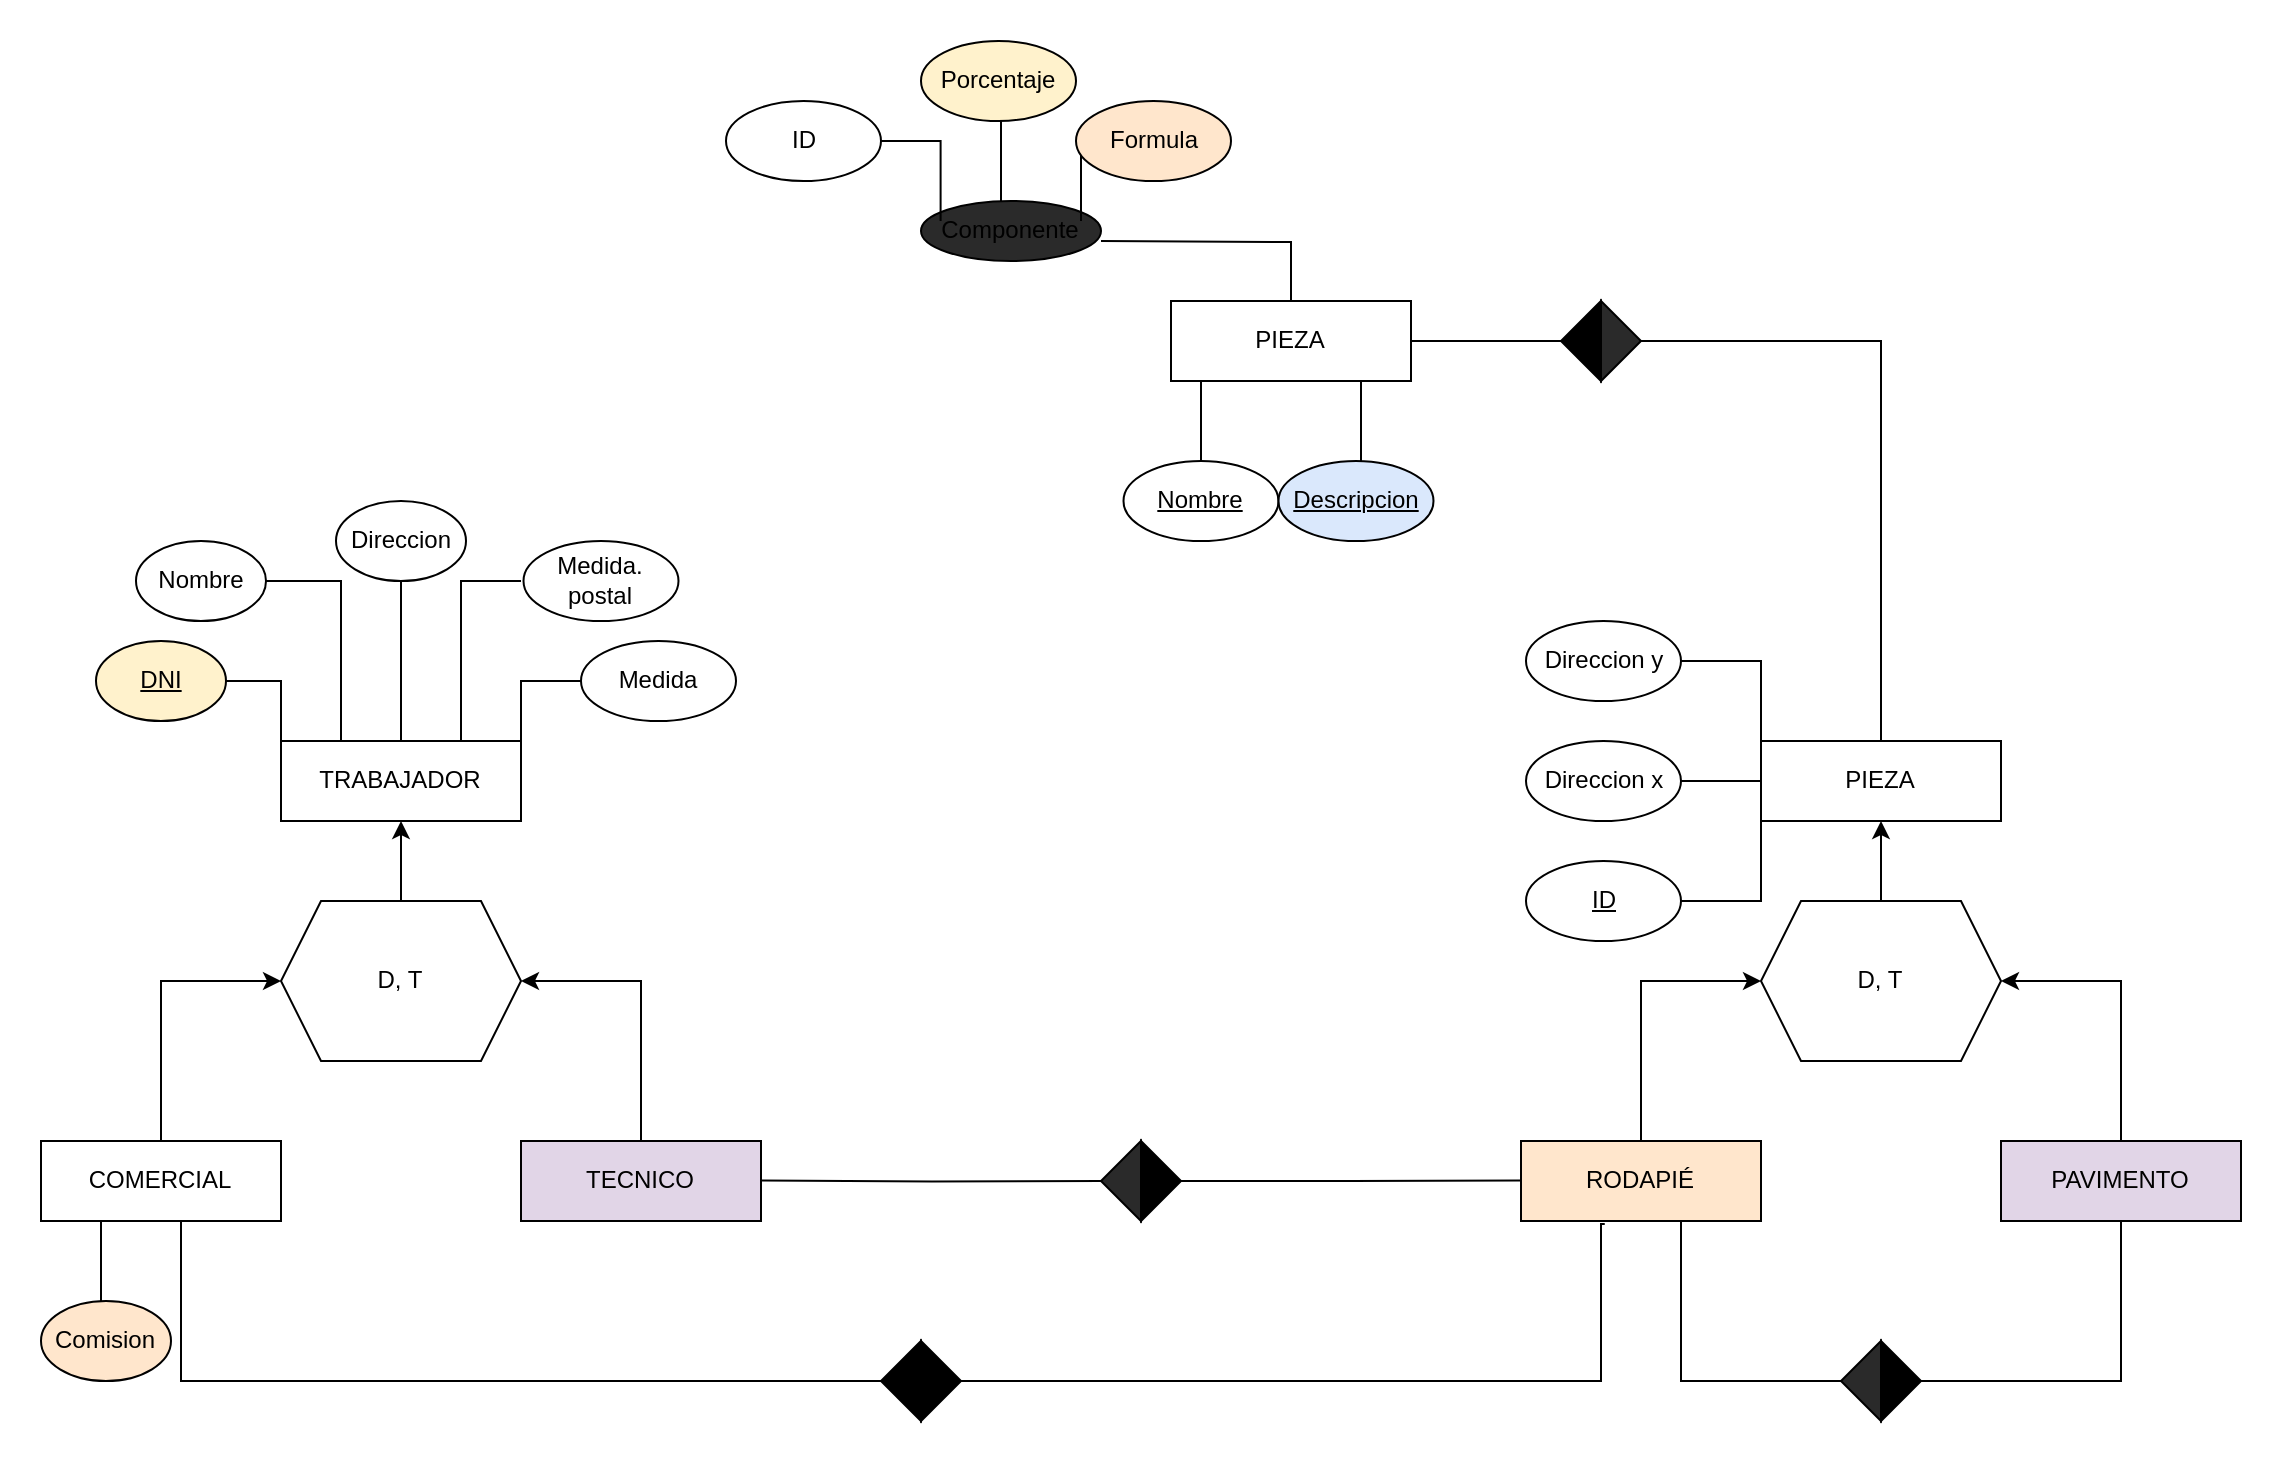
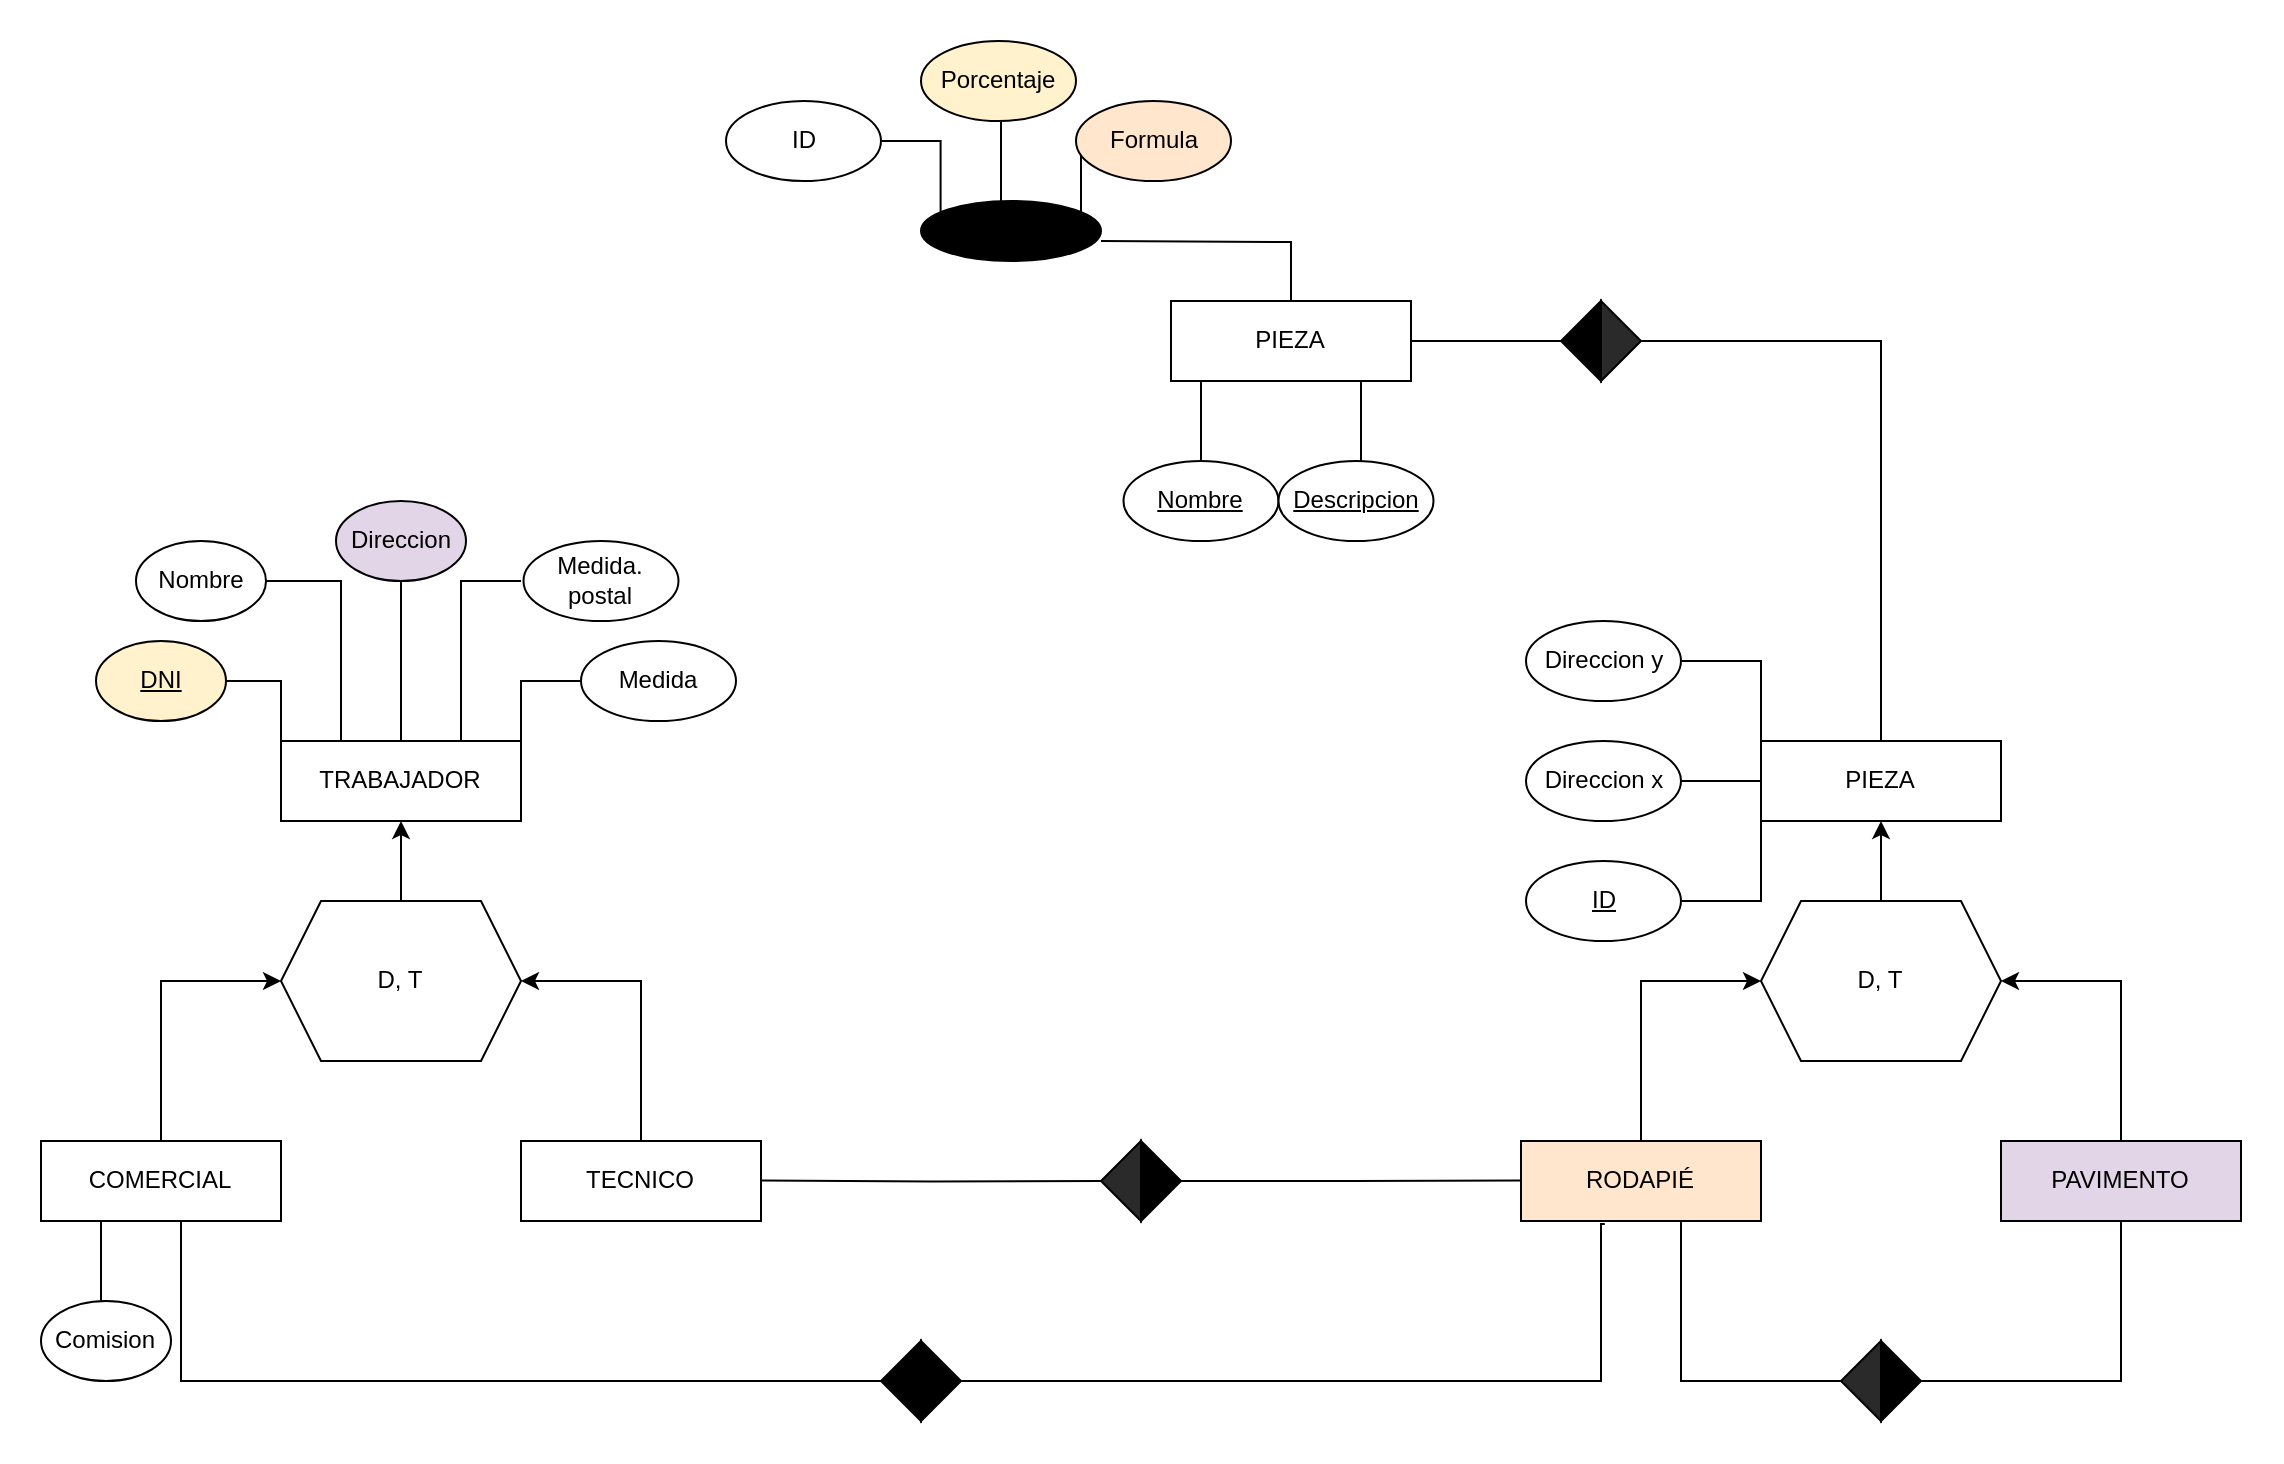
(1011, 231) -> (1011, 231)
(1356, 501) -> (1356, 501)
(401, 541) -> (401, 541)
(641, 1181) -> (641, 1181)
(106, 1341) -> (106, 1341)
